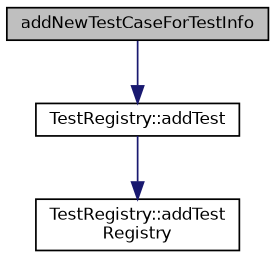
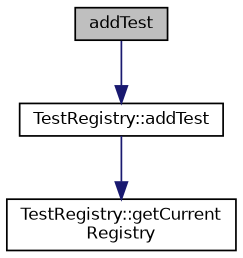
(138, 24) -> (121, 24)
(138, 225) -> (121, 225)
